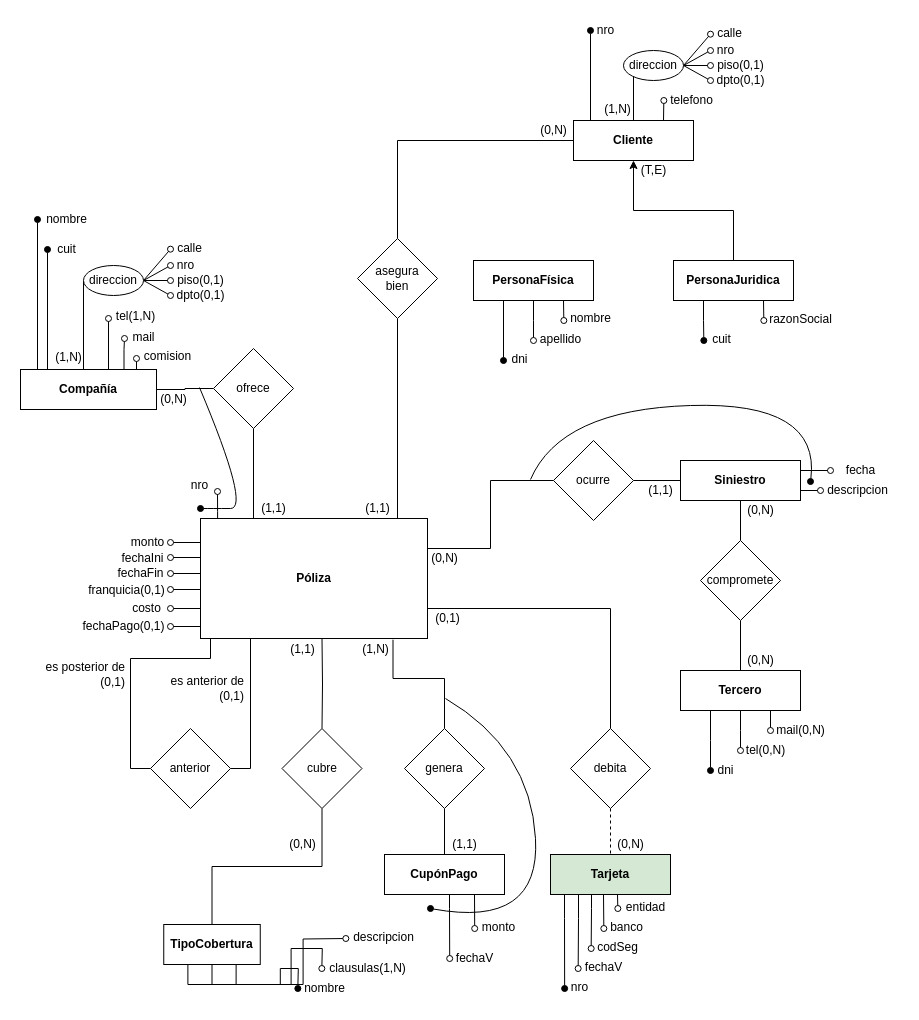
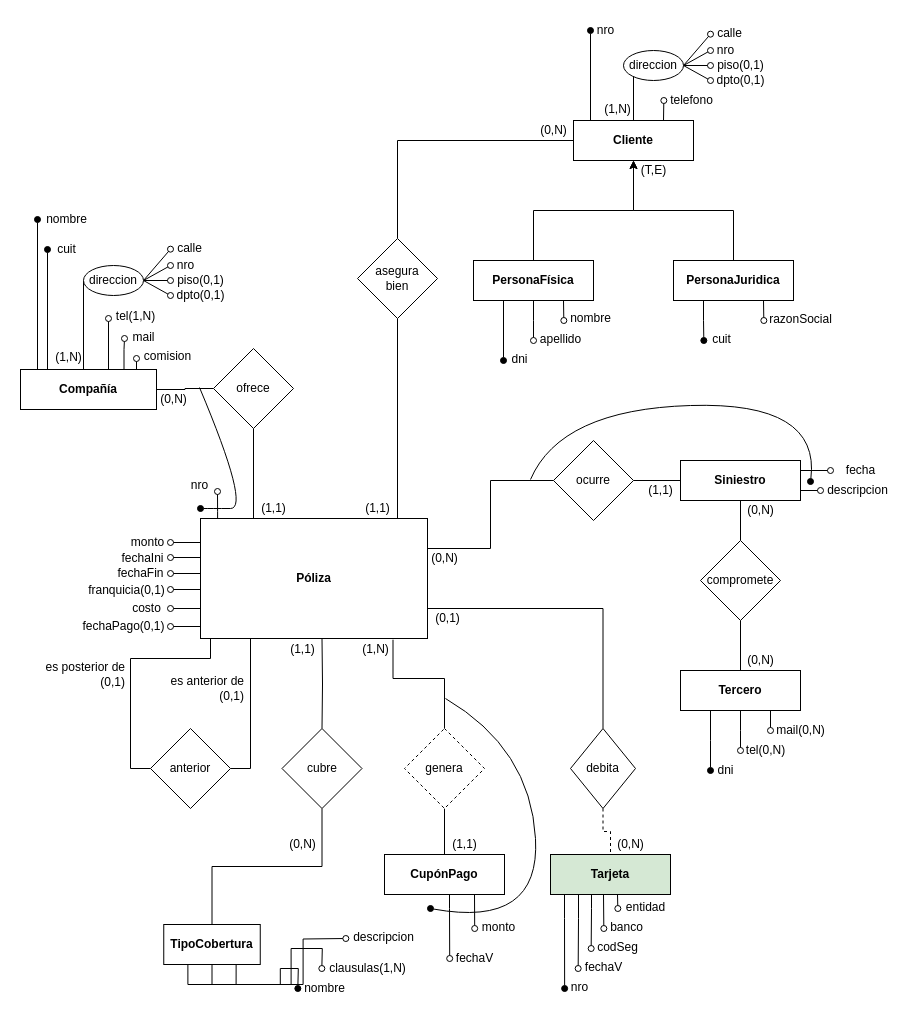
none -> (557, 211)
(445, 769) -> (445, 769)
(611, 769) -> (603, 769)
